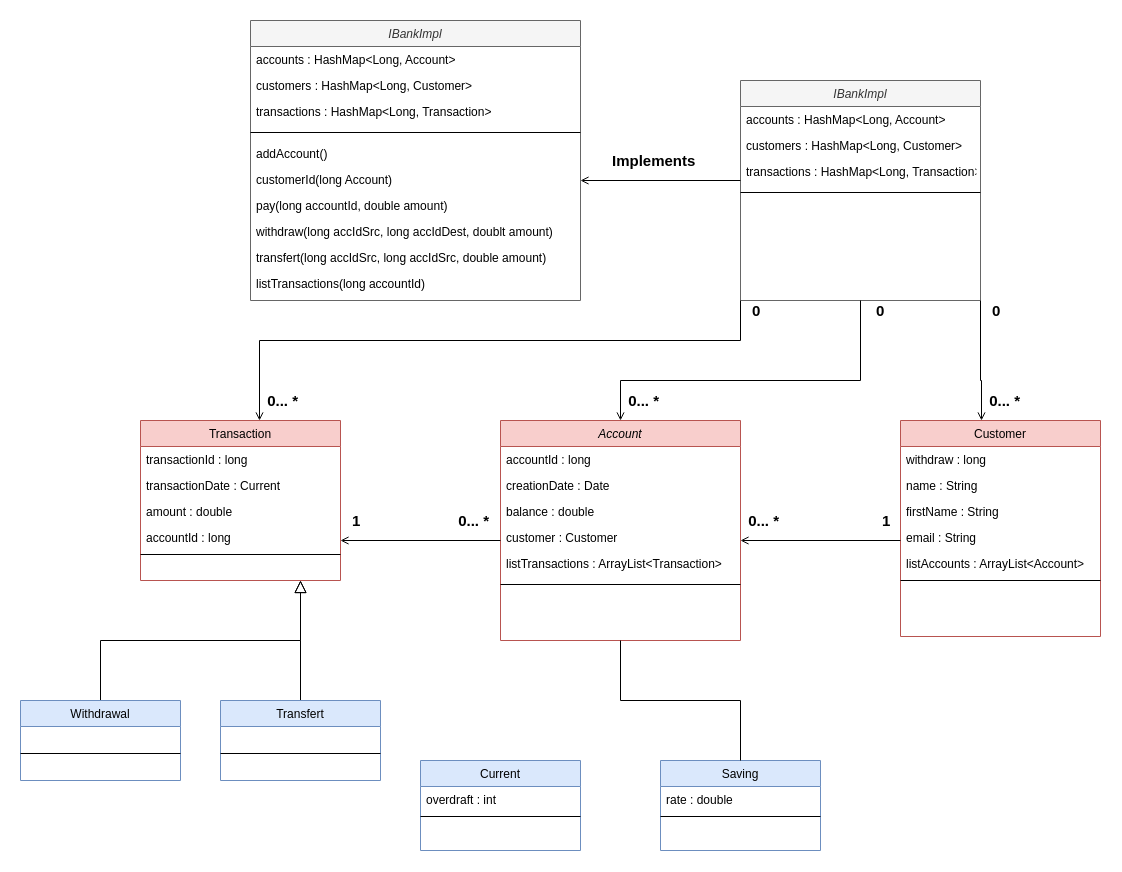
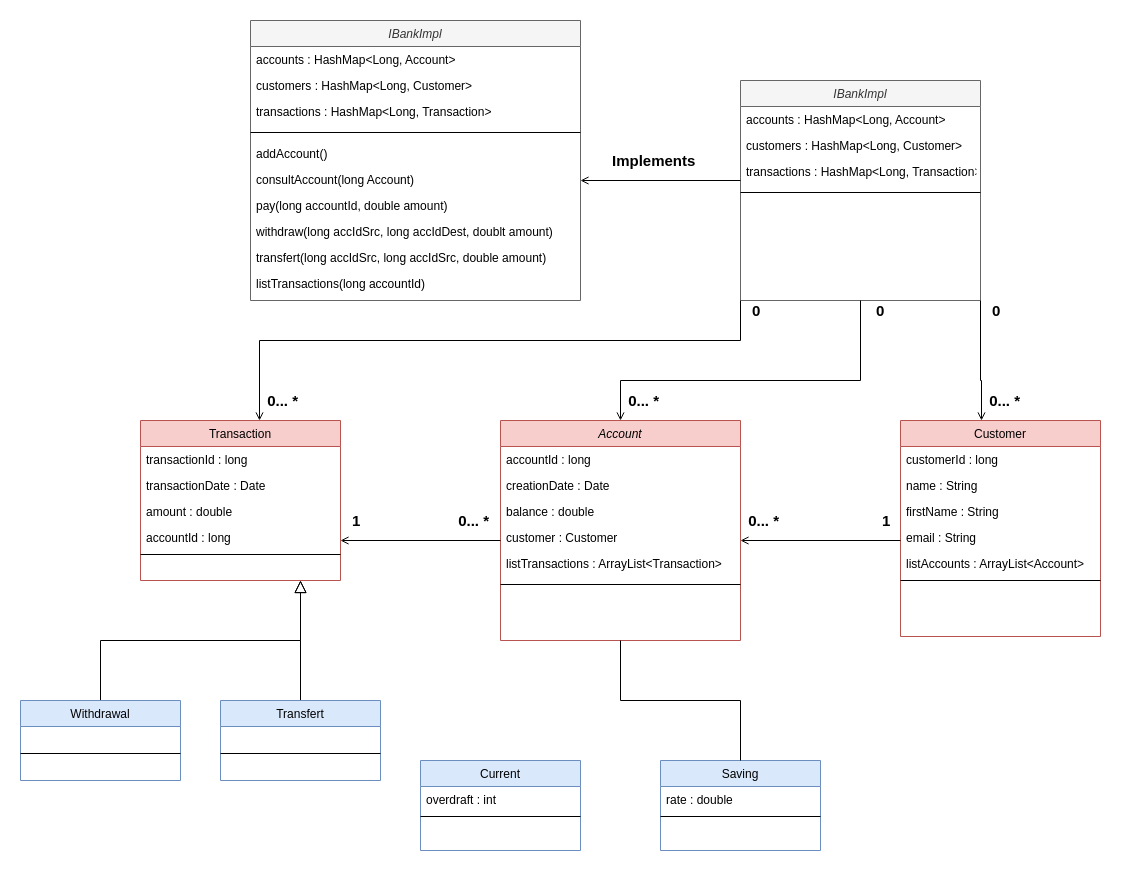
(334, 180) -> (345, 180)
(949, 460) -> (957, 460)
(224, 486) -> (214, 486)
